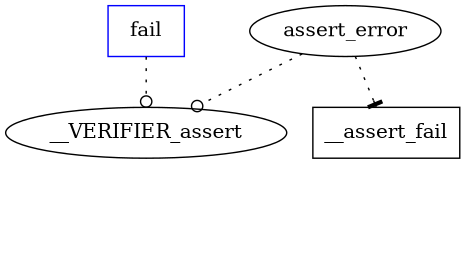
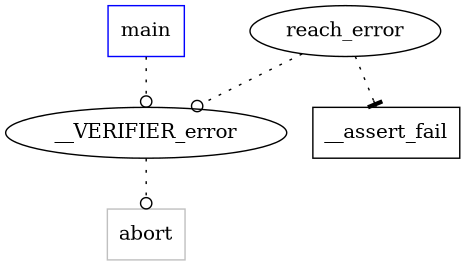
(146, 31) -> (146, 31)
(345, 31) -> (345, 31)
(146, 133) -> (146, 133)
none -> (146, 234)
